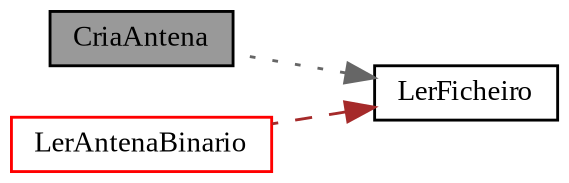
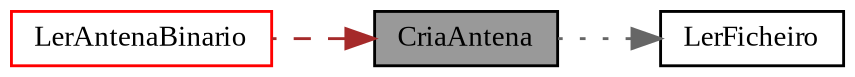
(309, 118) -> (309, 39)
